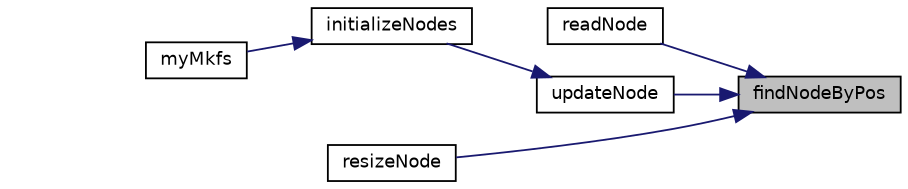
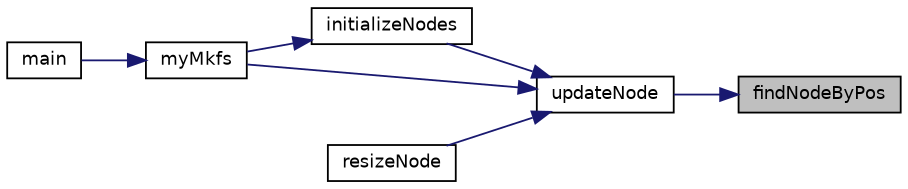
(605, 26) -> none
none -> (44, 60)
none -> (383, 76)
(596, 141) -> (490, 132)
